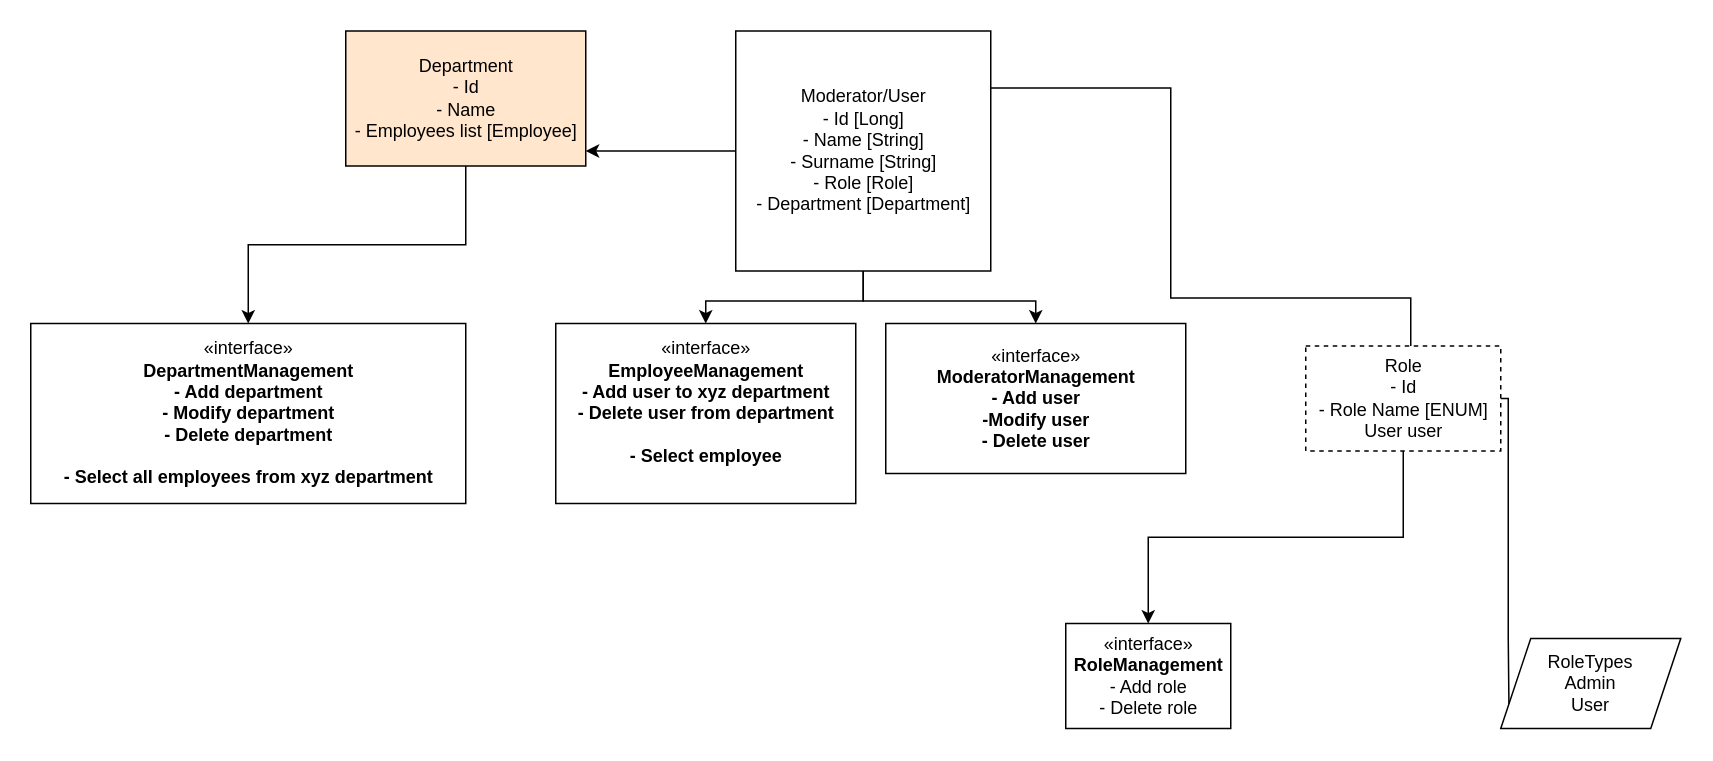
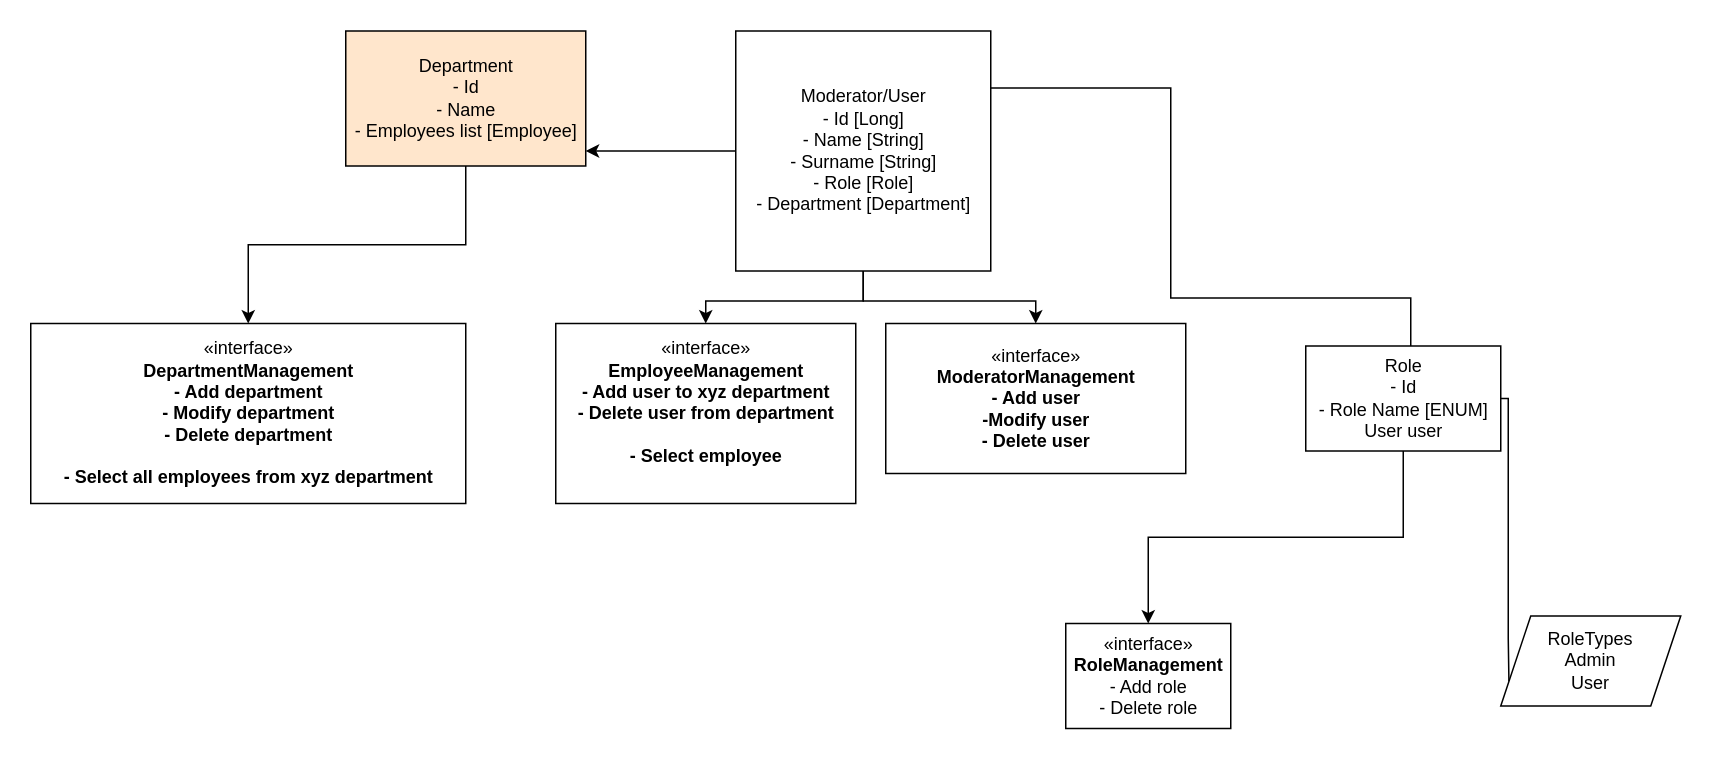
(1403, 398) -> (1403, 398)
(1591, 683) -> (1591, 661)
